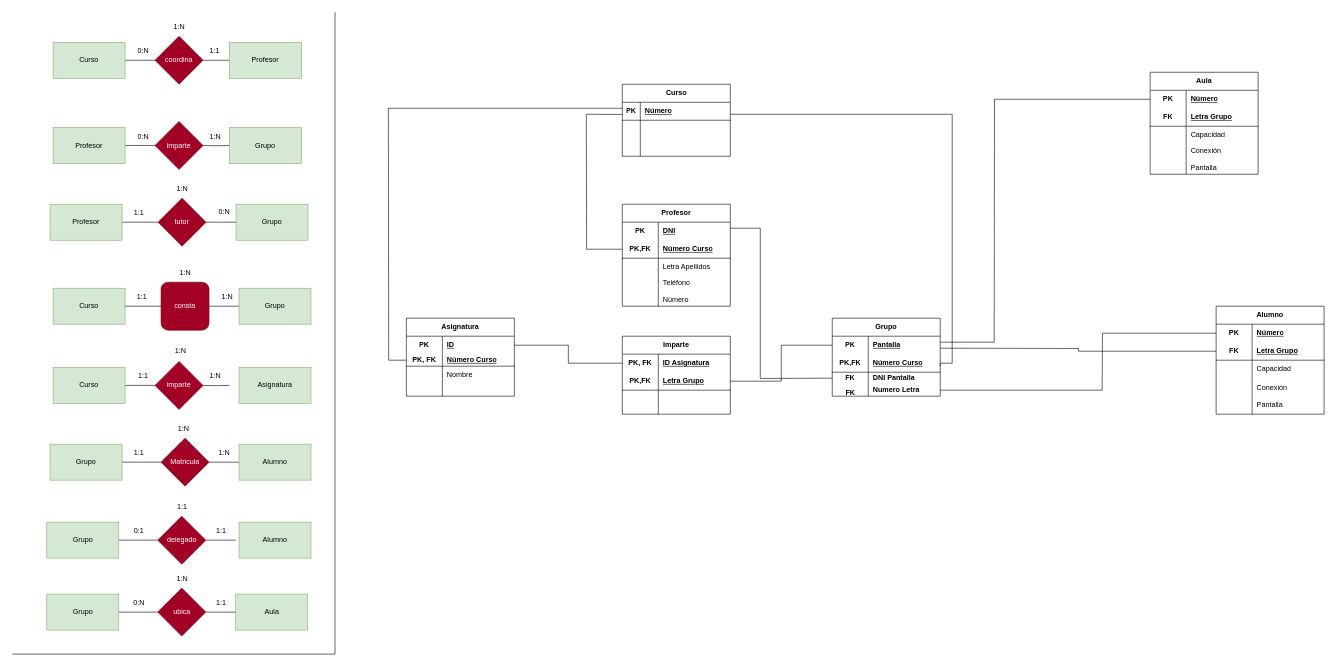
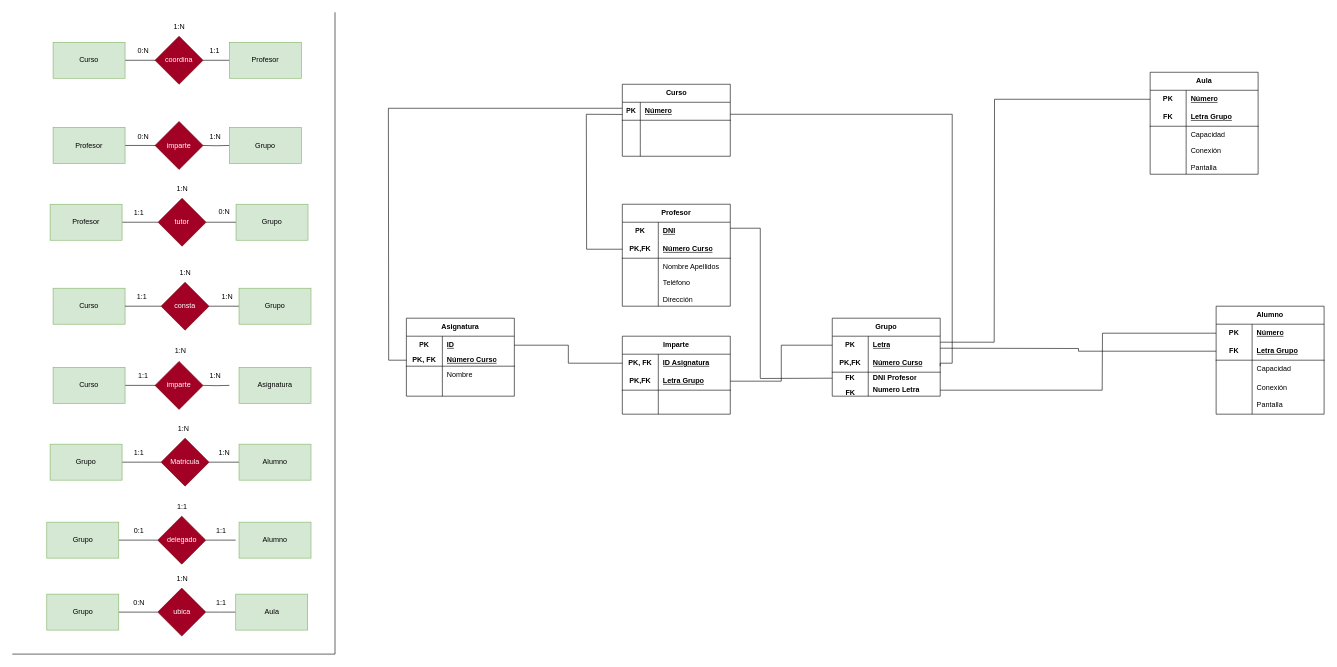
(690, 267) -> (692, 267)
(678, 291) -> (680, 291)
(185, 306) -> (185, 306)
(888, 345) -> (883, 345)
(895, 378) -> (897, 378)
